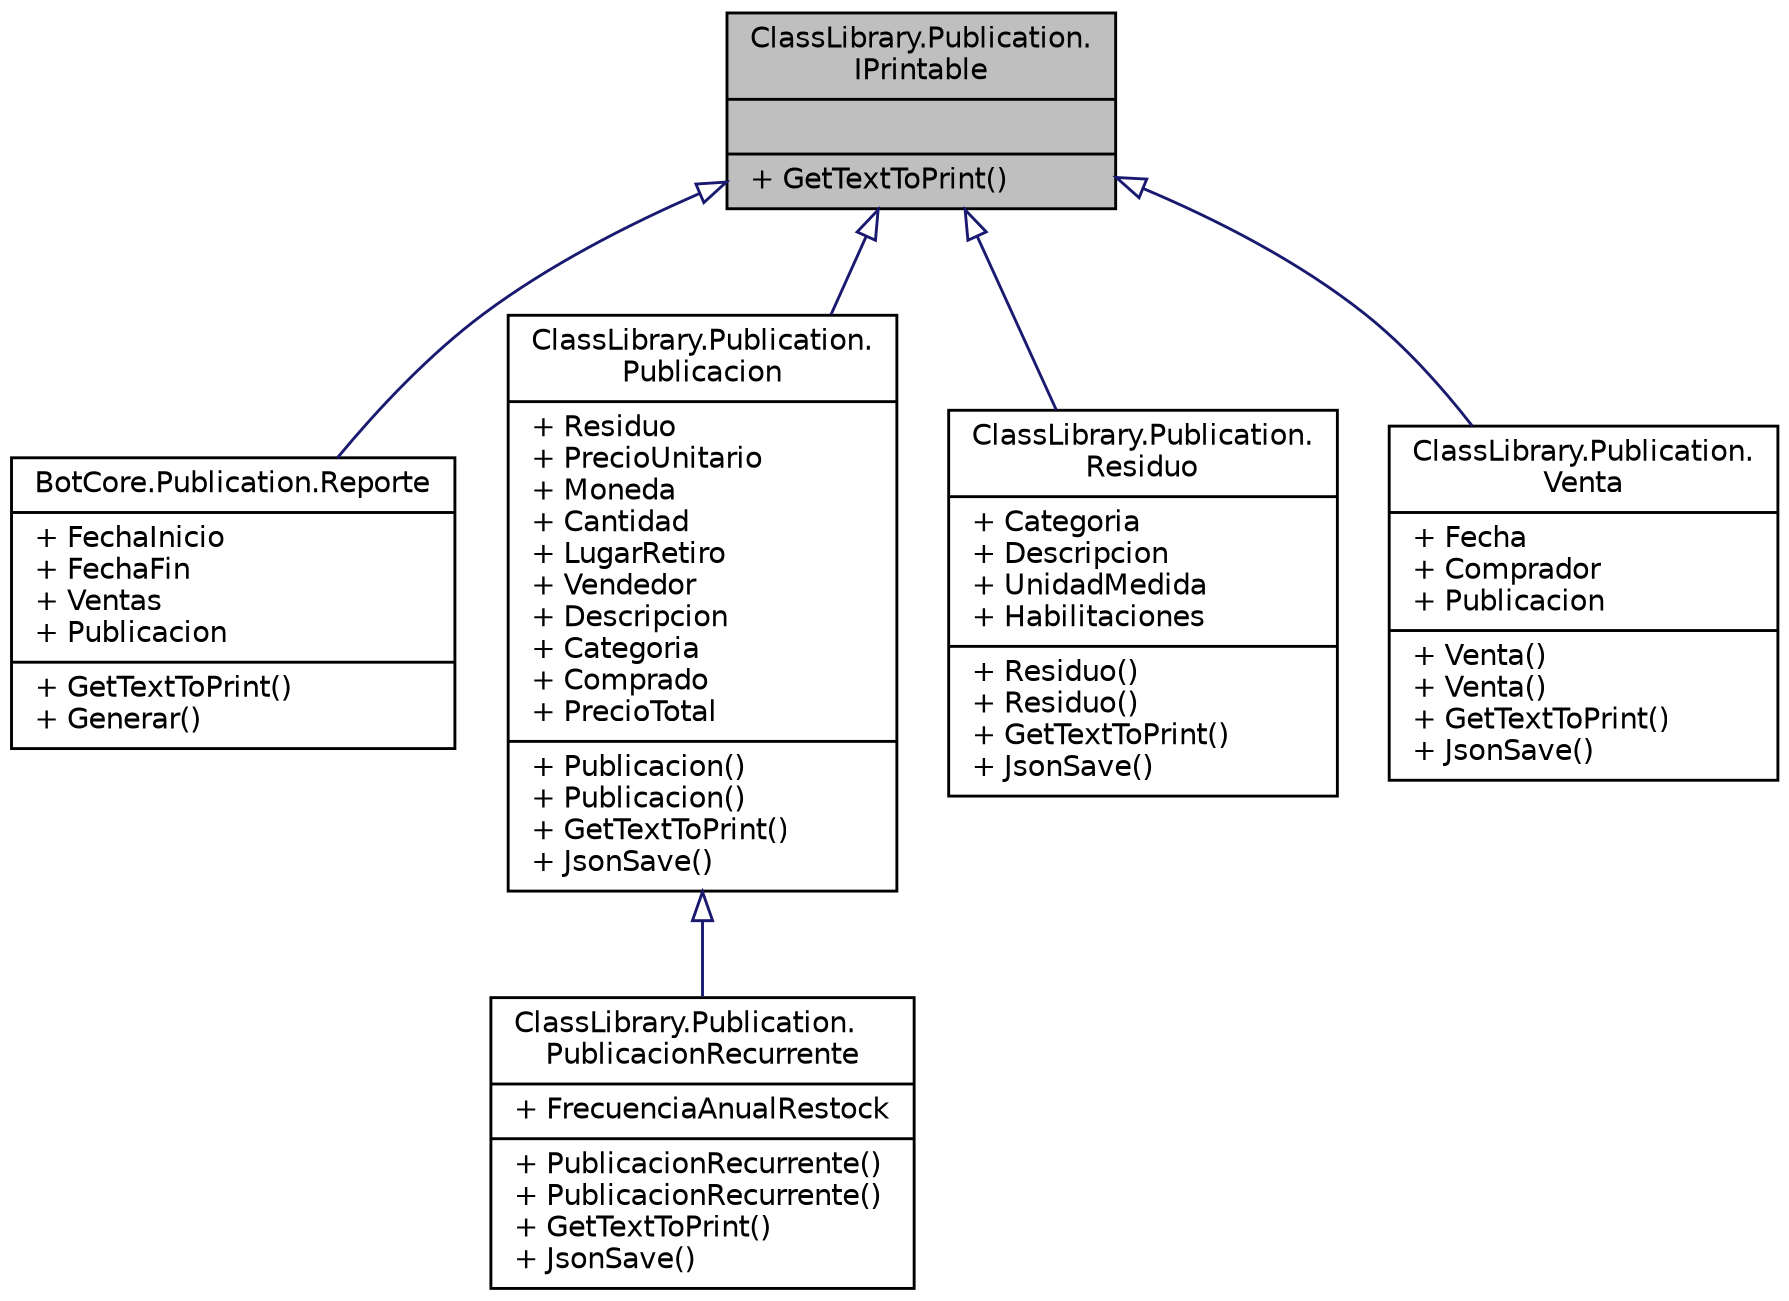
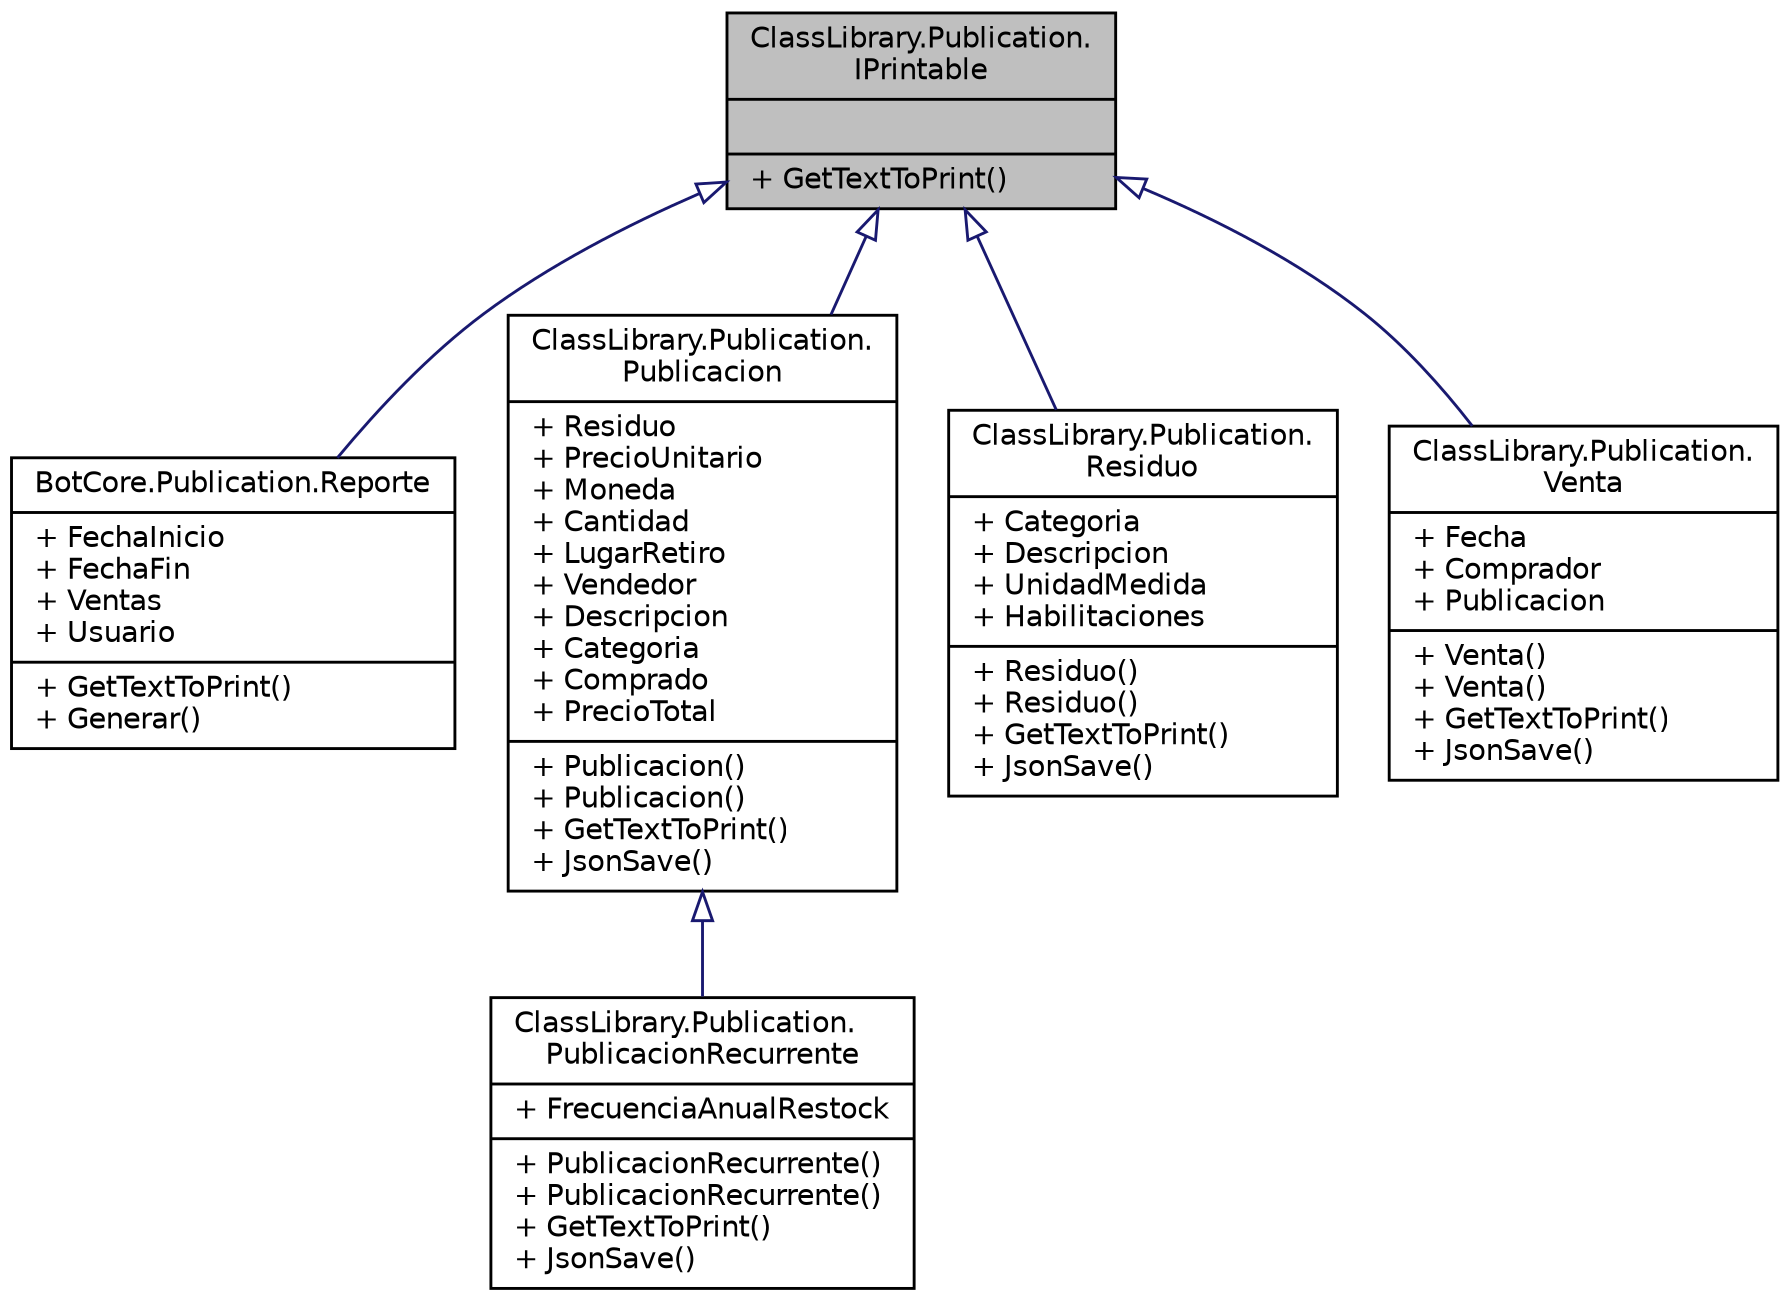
(131, 633) -> (105, 633)
